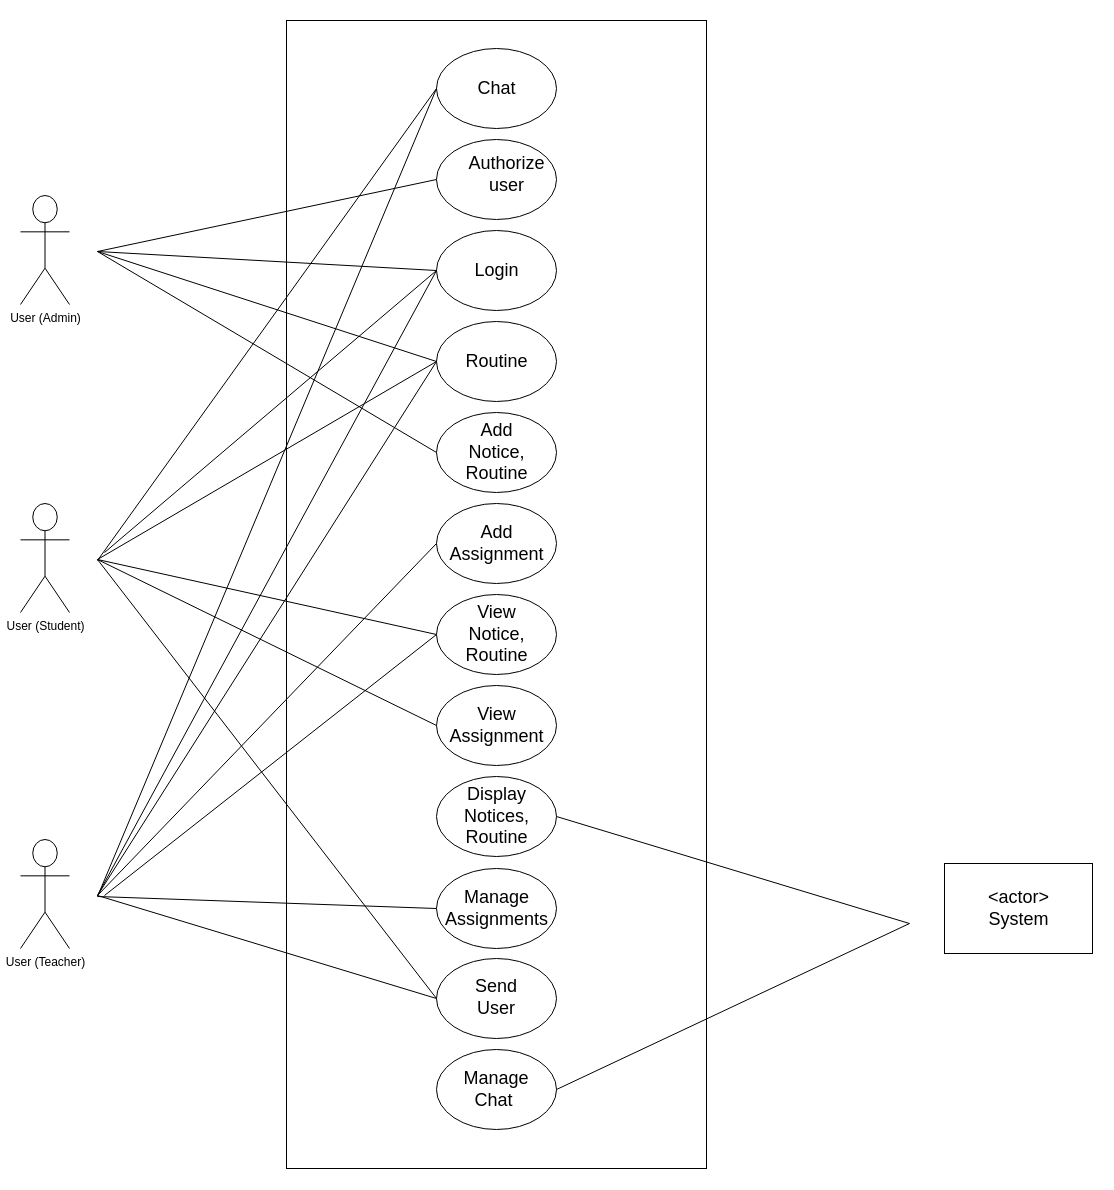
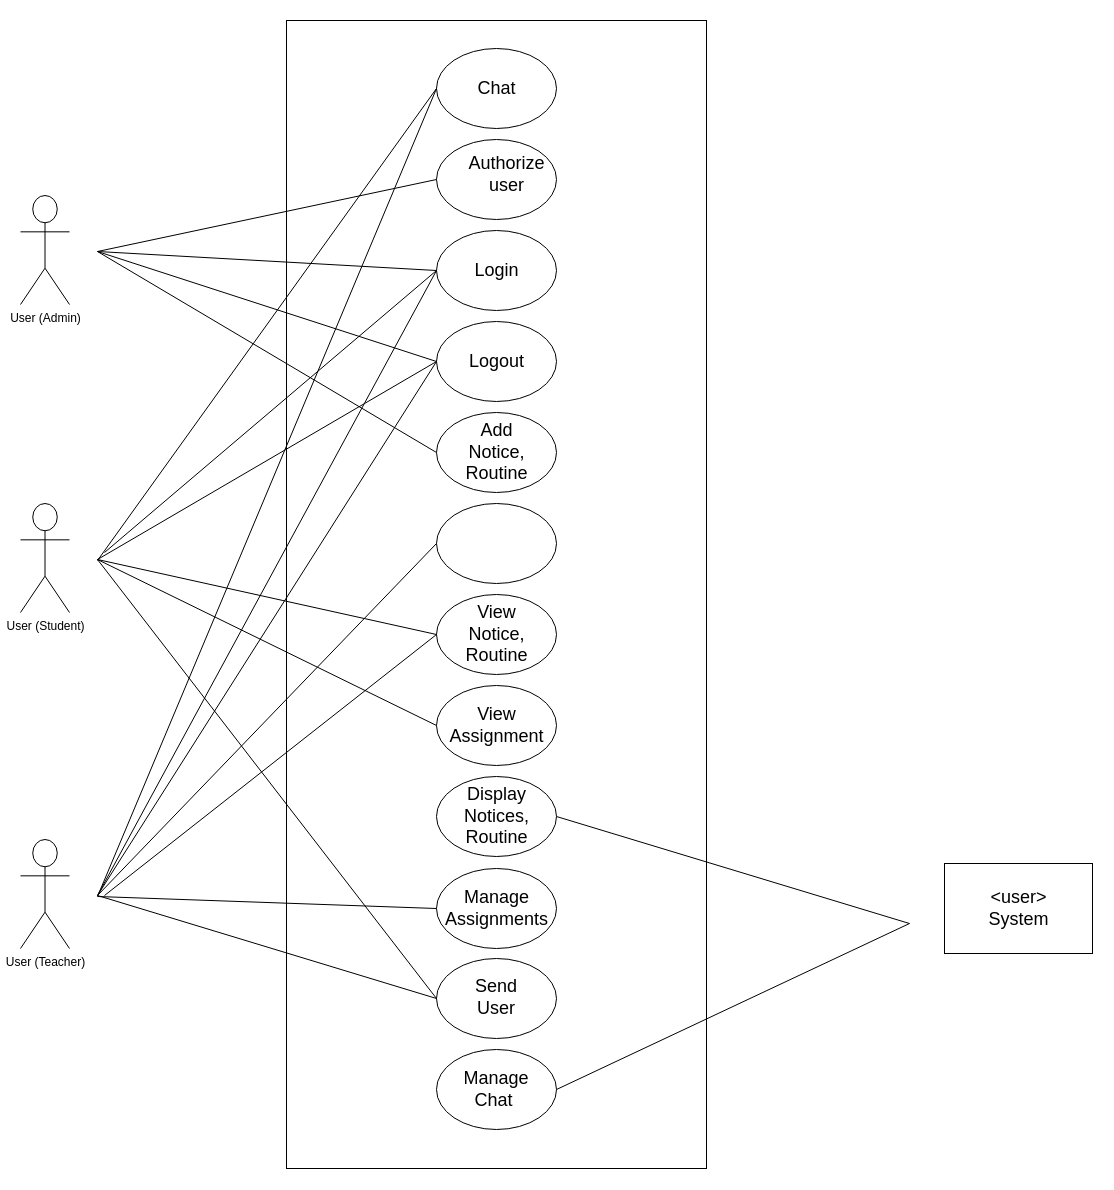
(497, 362) -> (497, 362)
(497, 544) -> none
(1019, 909) -> (1019, 909)
